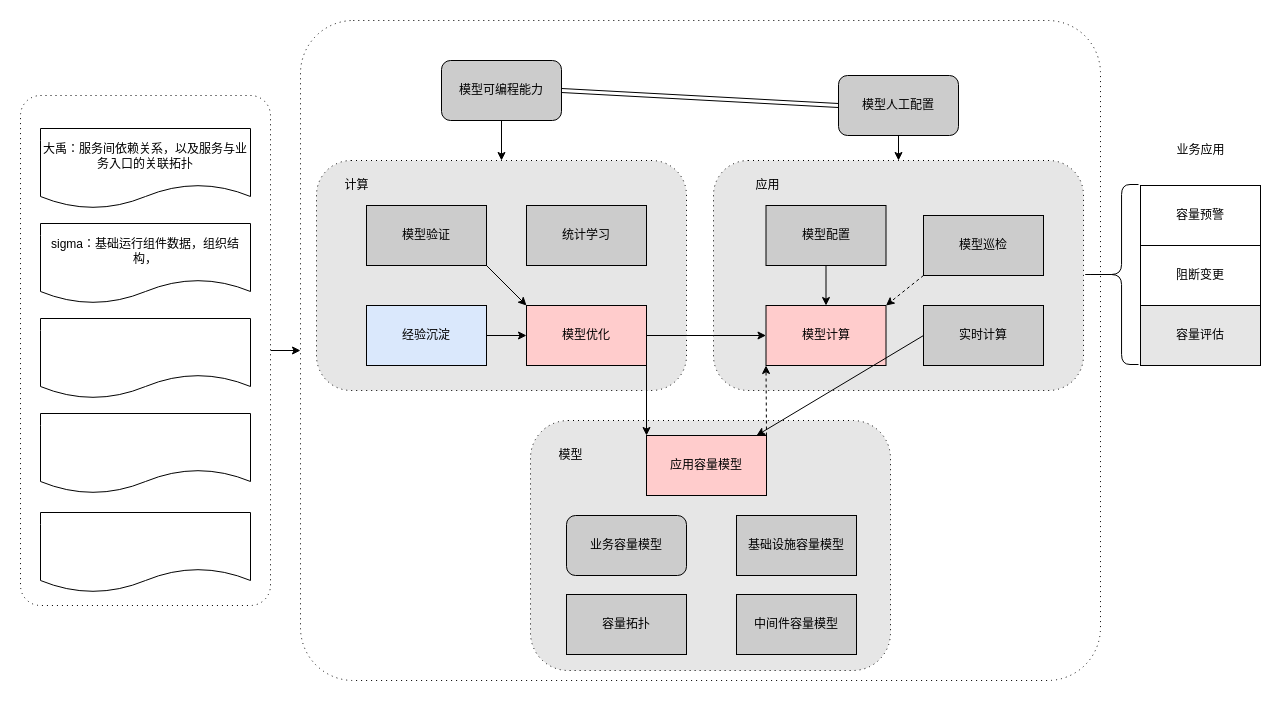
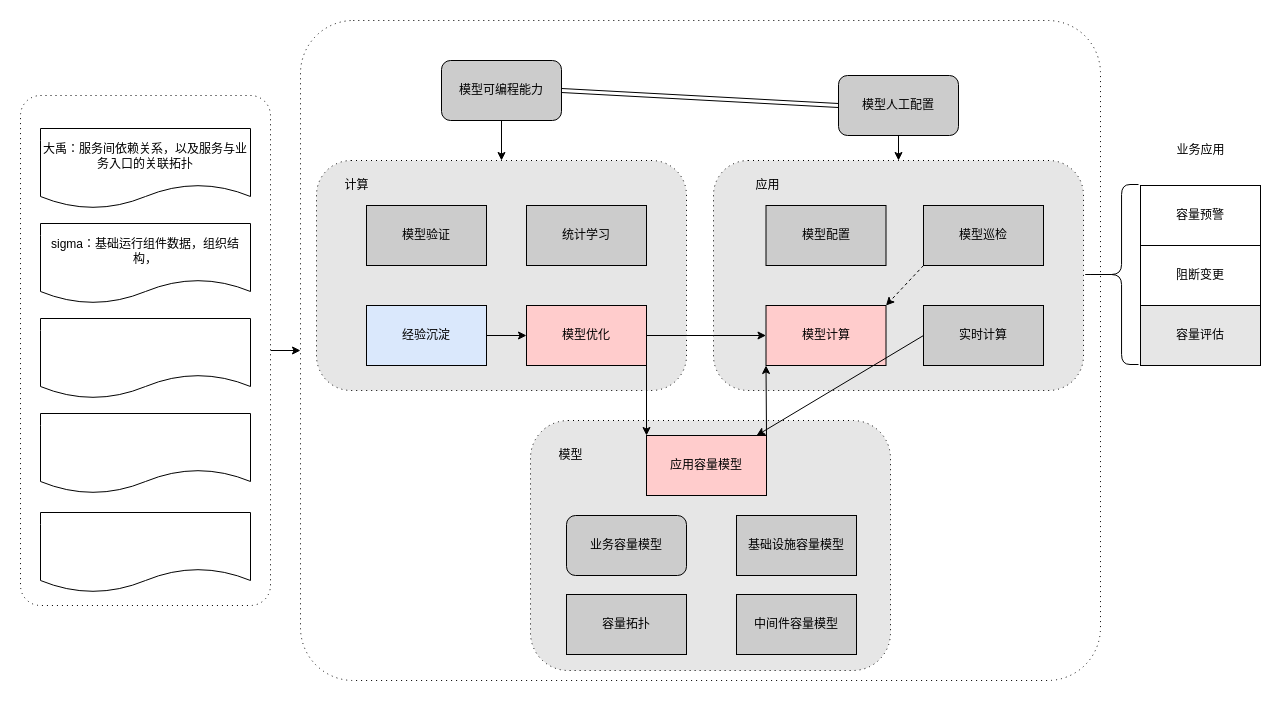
(984, 246) -> (984, 236)
(504, 283) -> none
(826, 297) -> none
(766, 404) -> (766, 404)
